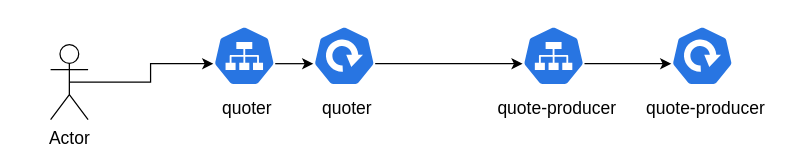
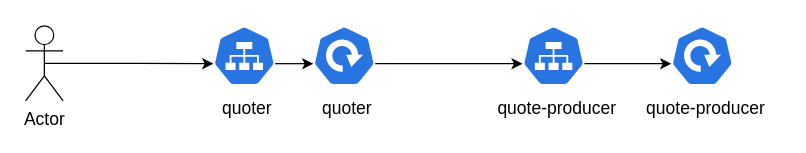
(69, 82) -> (44, 63)
